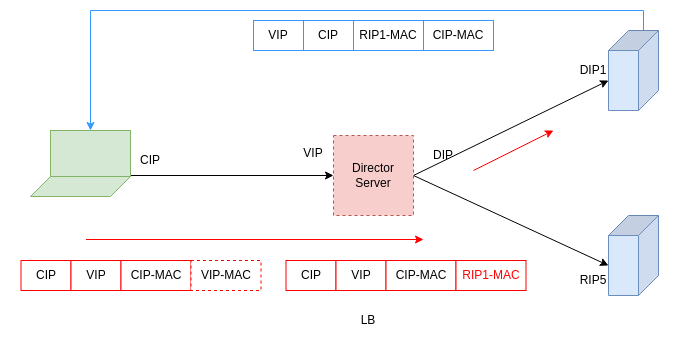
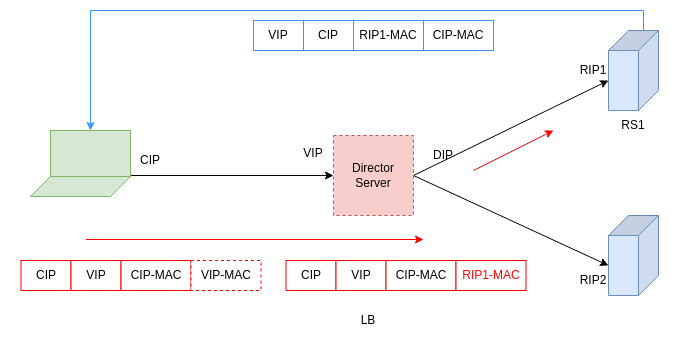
(594, 71) -> (594, 71)
none -> (634, 126)
(594, 281) -> (594, 281)
